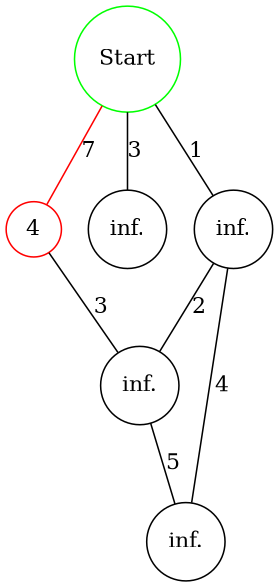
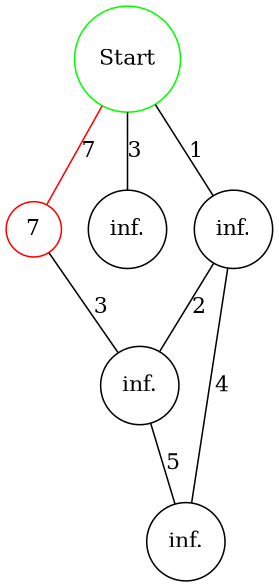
(34, 229) -> (34, 229)
